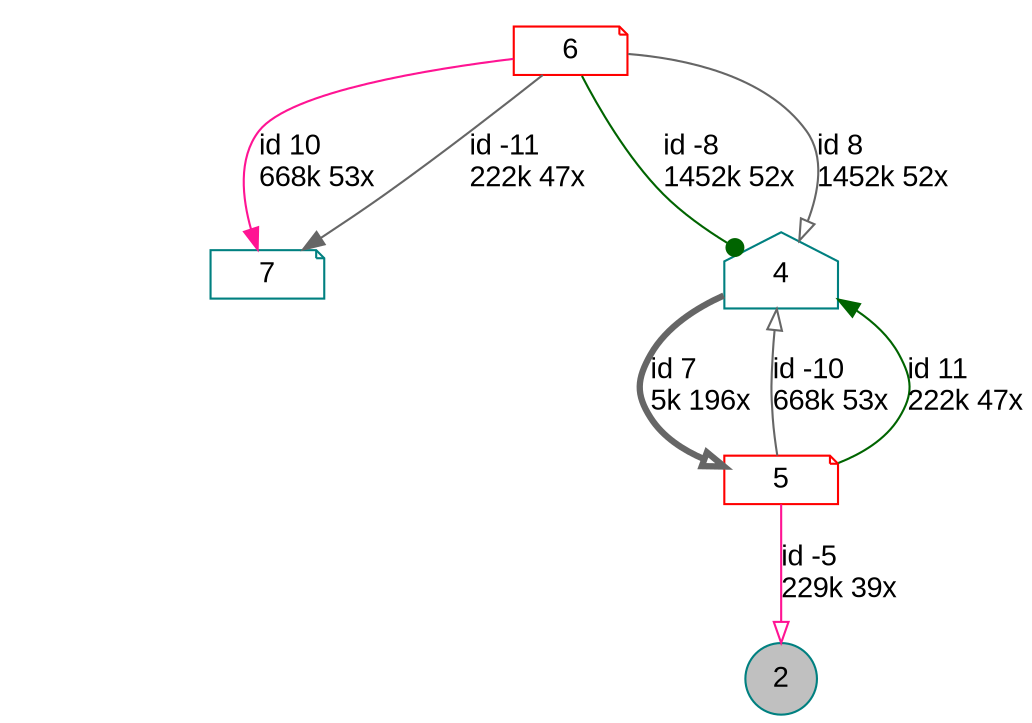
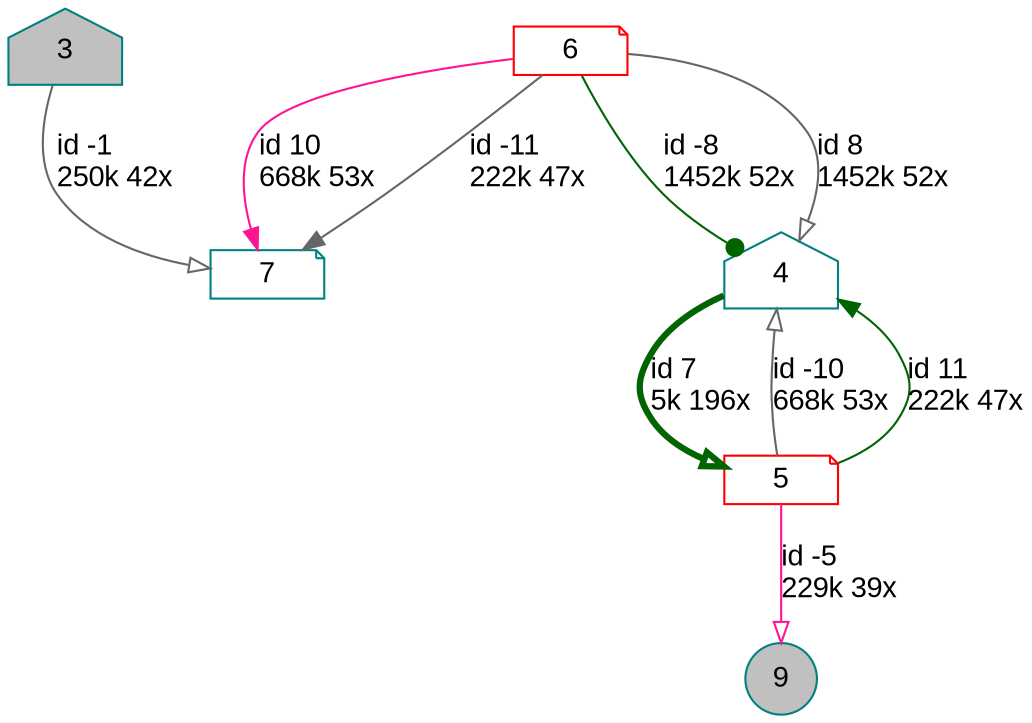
none -> (65, 51)
(642, 373) -> (642, 373)
(781, 679) -> (781, 679)
